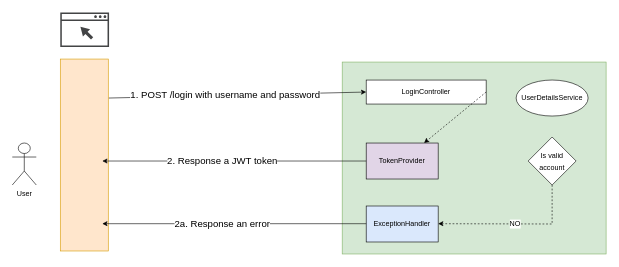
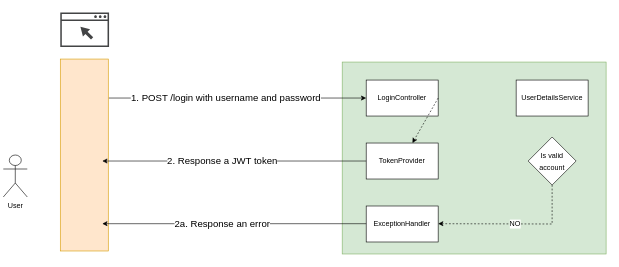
(426, 92) -> (402, 98)
(552, 98) -> (552, 98)
(402, 161) -> (402, 161)
(24, 164) -> (15, 176)
(402, 224) -> (402, 224)
